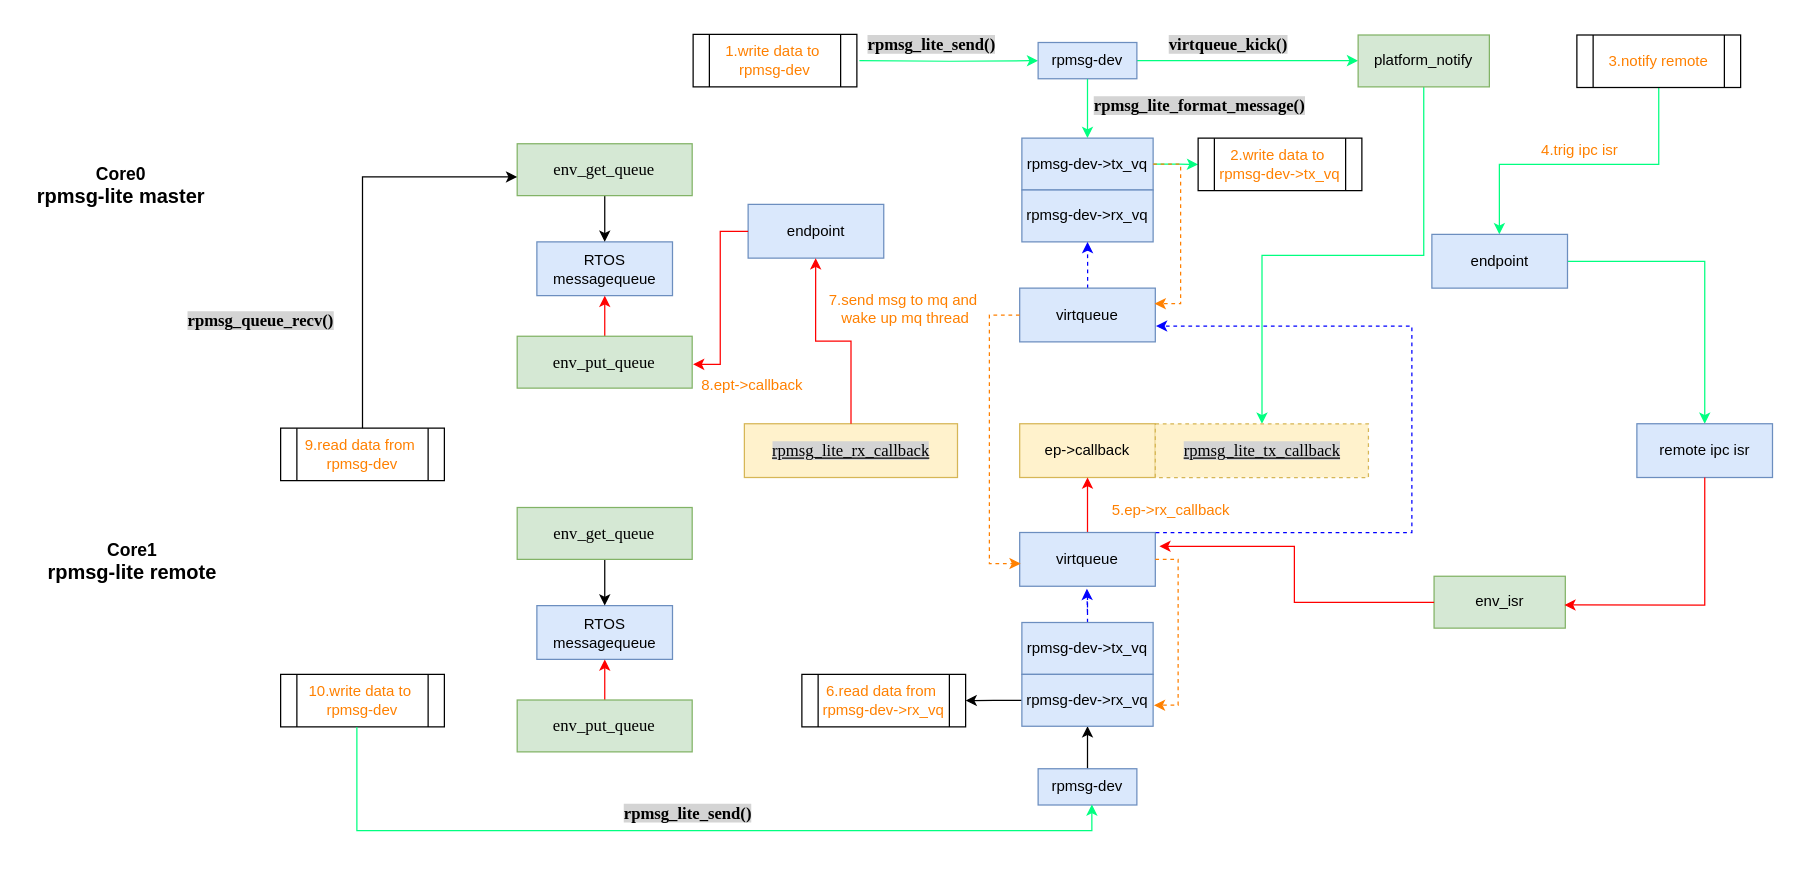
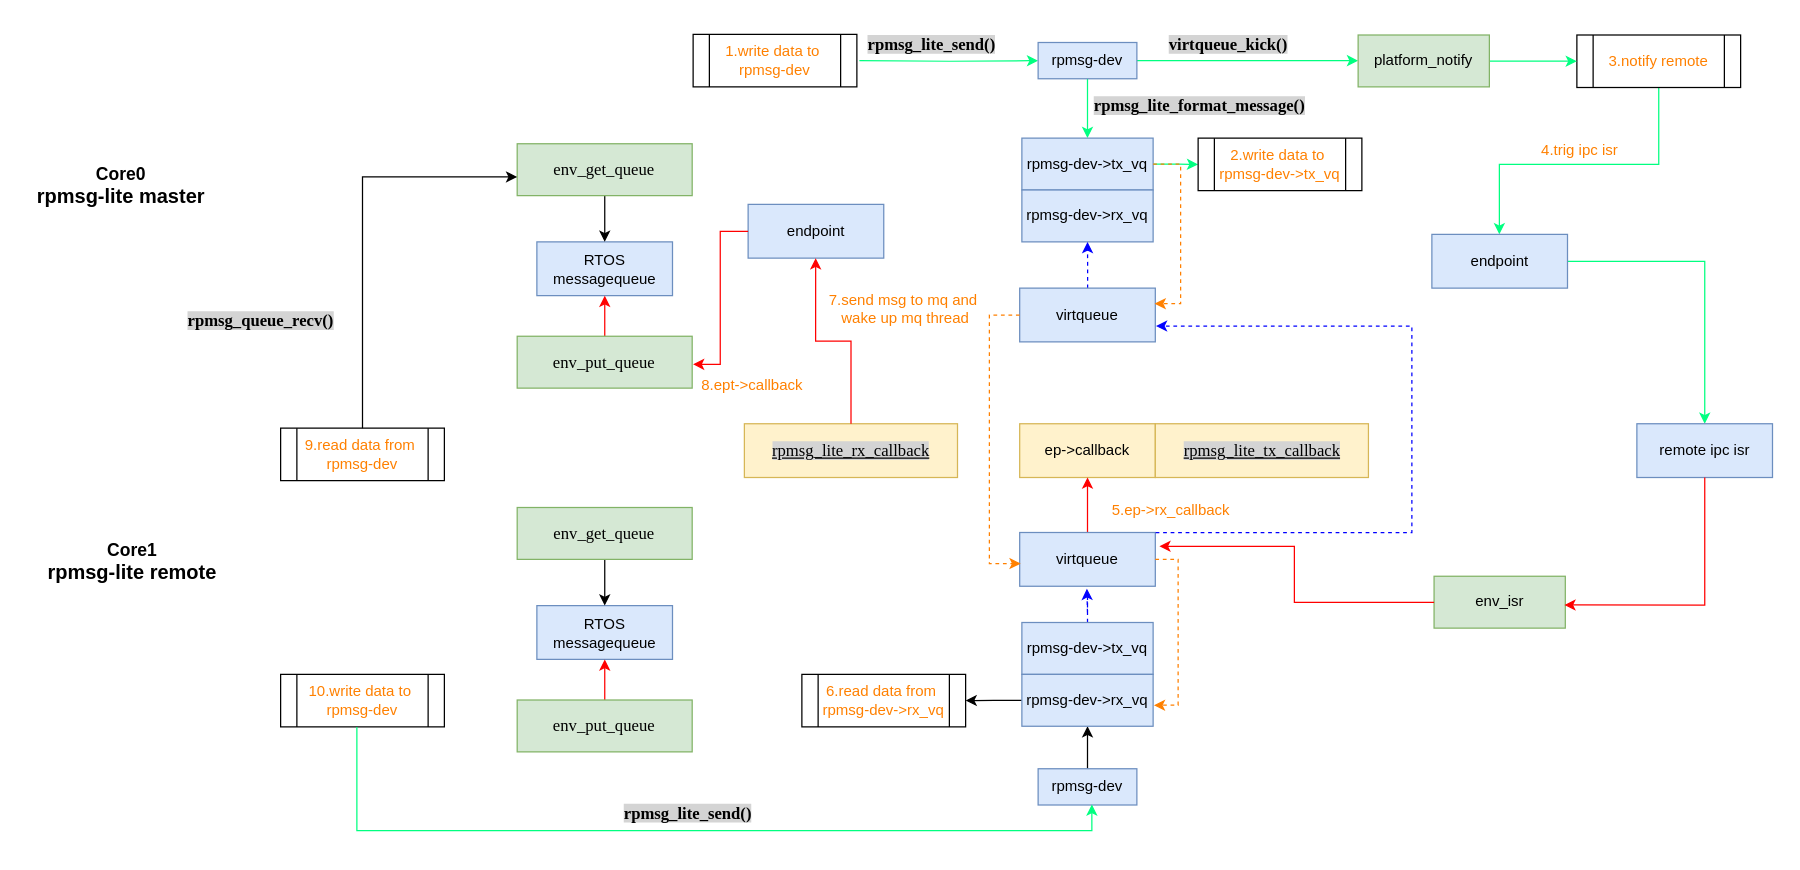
(1347, 255) -> (1529, 61)
(1262, 451) -> (1262, 451)
